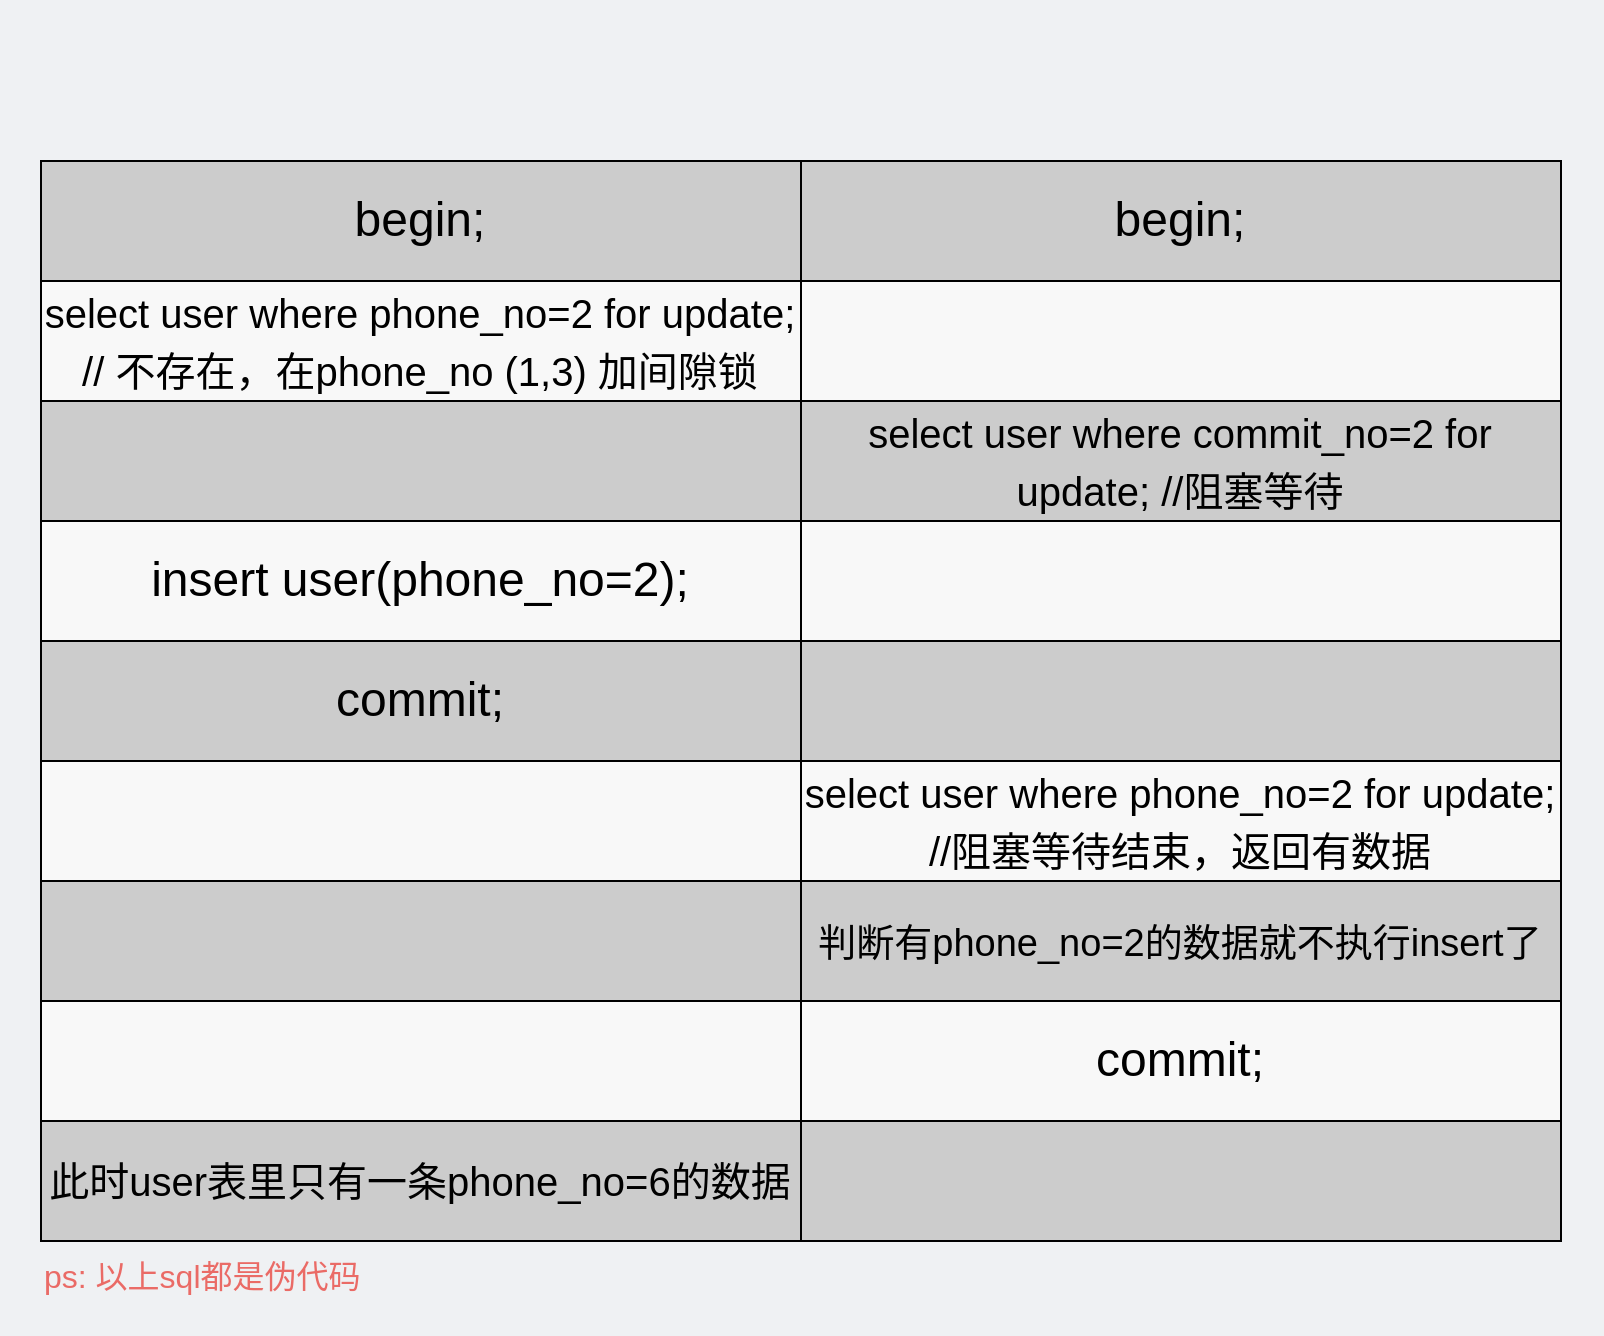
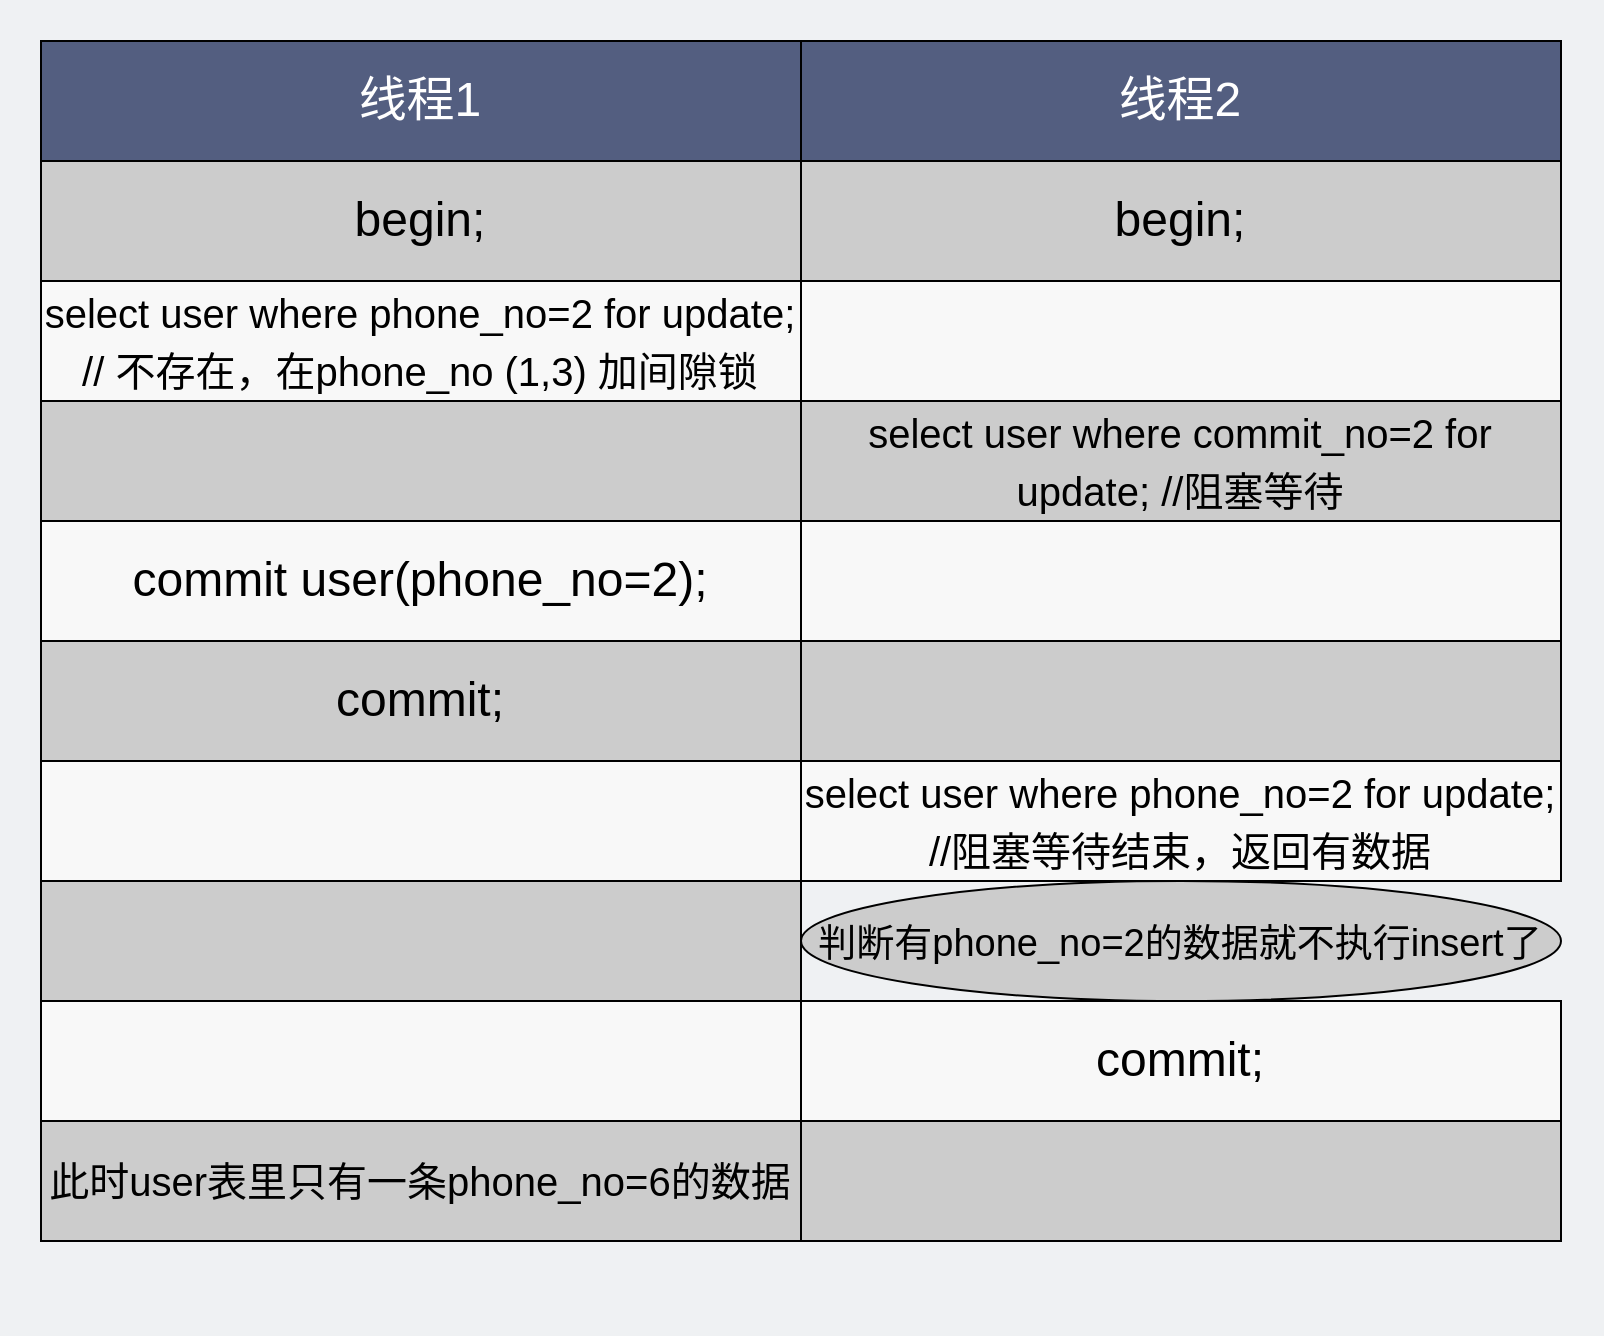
none -> (421, 101)
none -> (1181, 101)
(421, 581) -> (421, 581)
(1181, 941) -> (1181, 941)
(252, 1272) -> none
